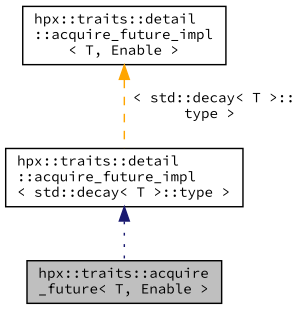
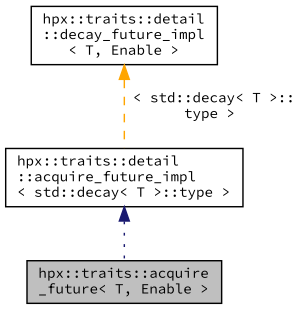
(124, 36) -> (124, 36)
